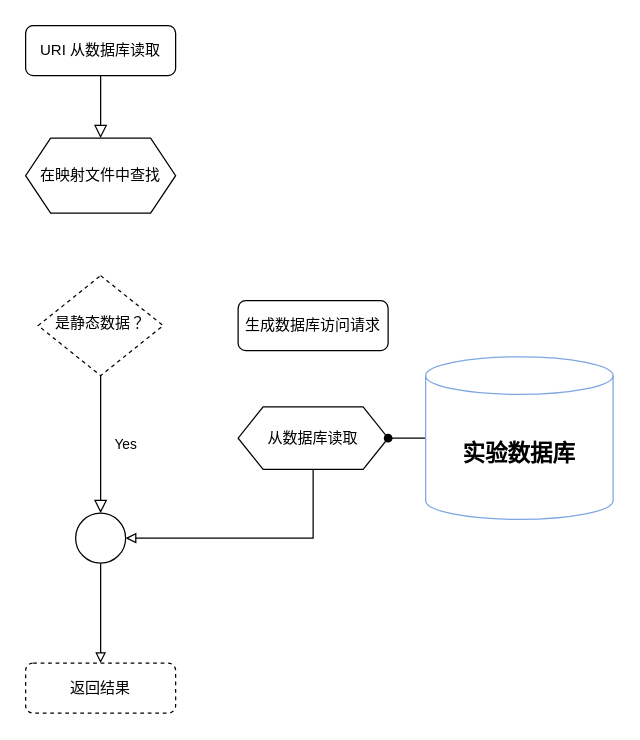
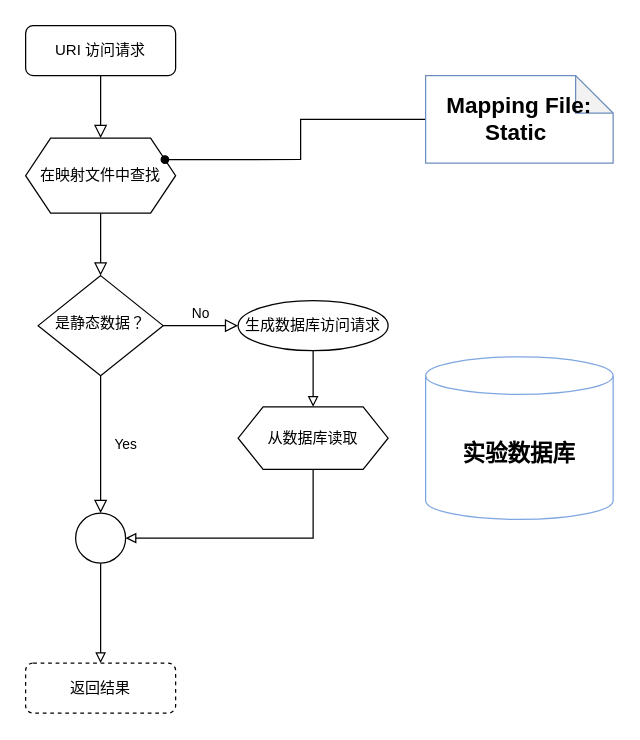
(101, 51) -> (101, 51)
none -> (519, 119)
none -> (301, 144)
none -> (101, 238)
(101, 326) -> (101, 326)
none -> (194, 326)
(313, 326) -> (313, 326)
none -> (313, 374)
(409, 438) -> none
